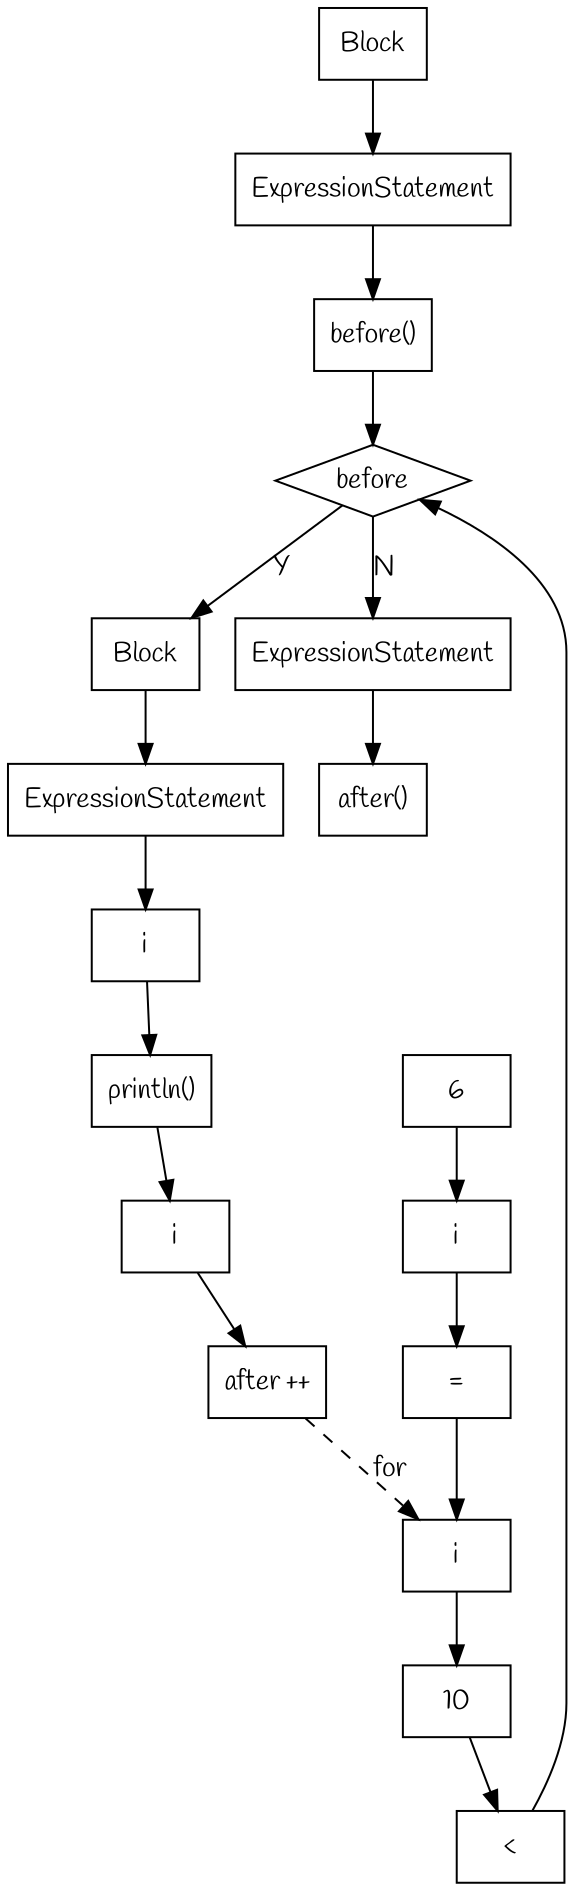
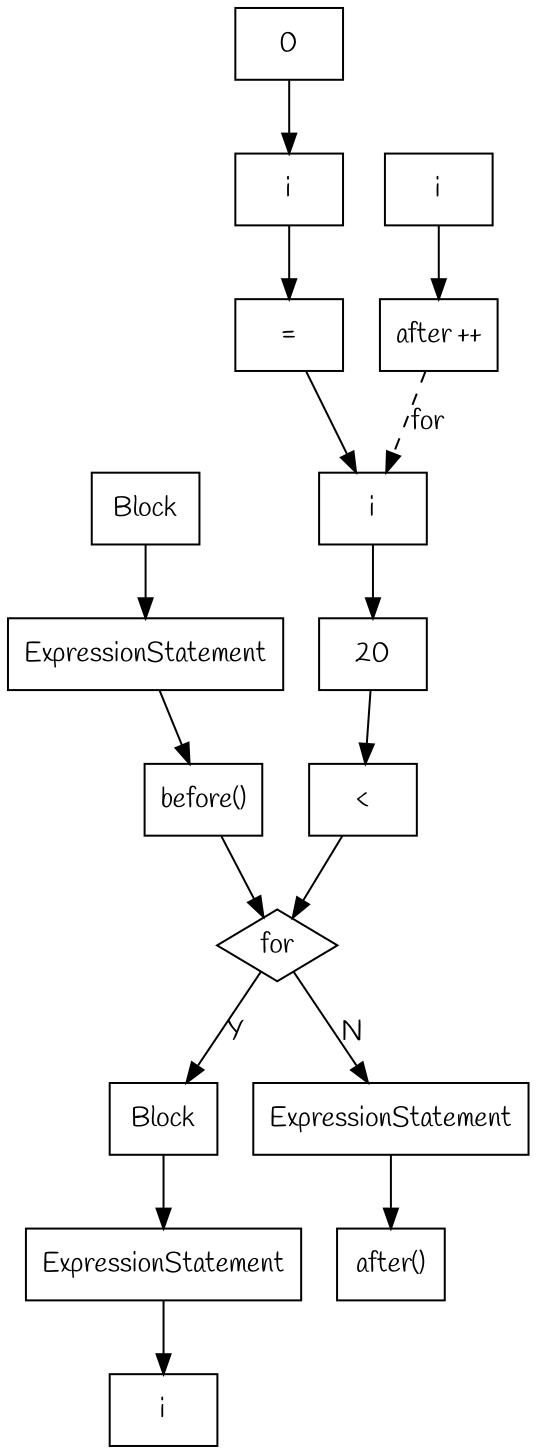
(373, 481) -> (277, 945)
(152, 1091) -> none
(457, 1091) -> (289, 44)
(457, 1701) -> (373, 654)
